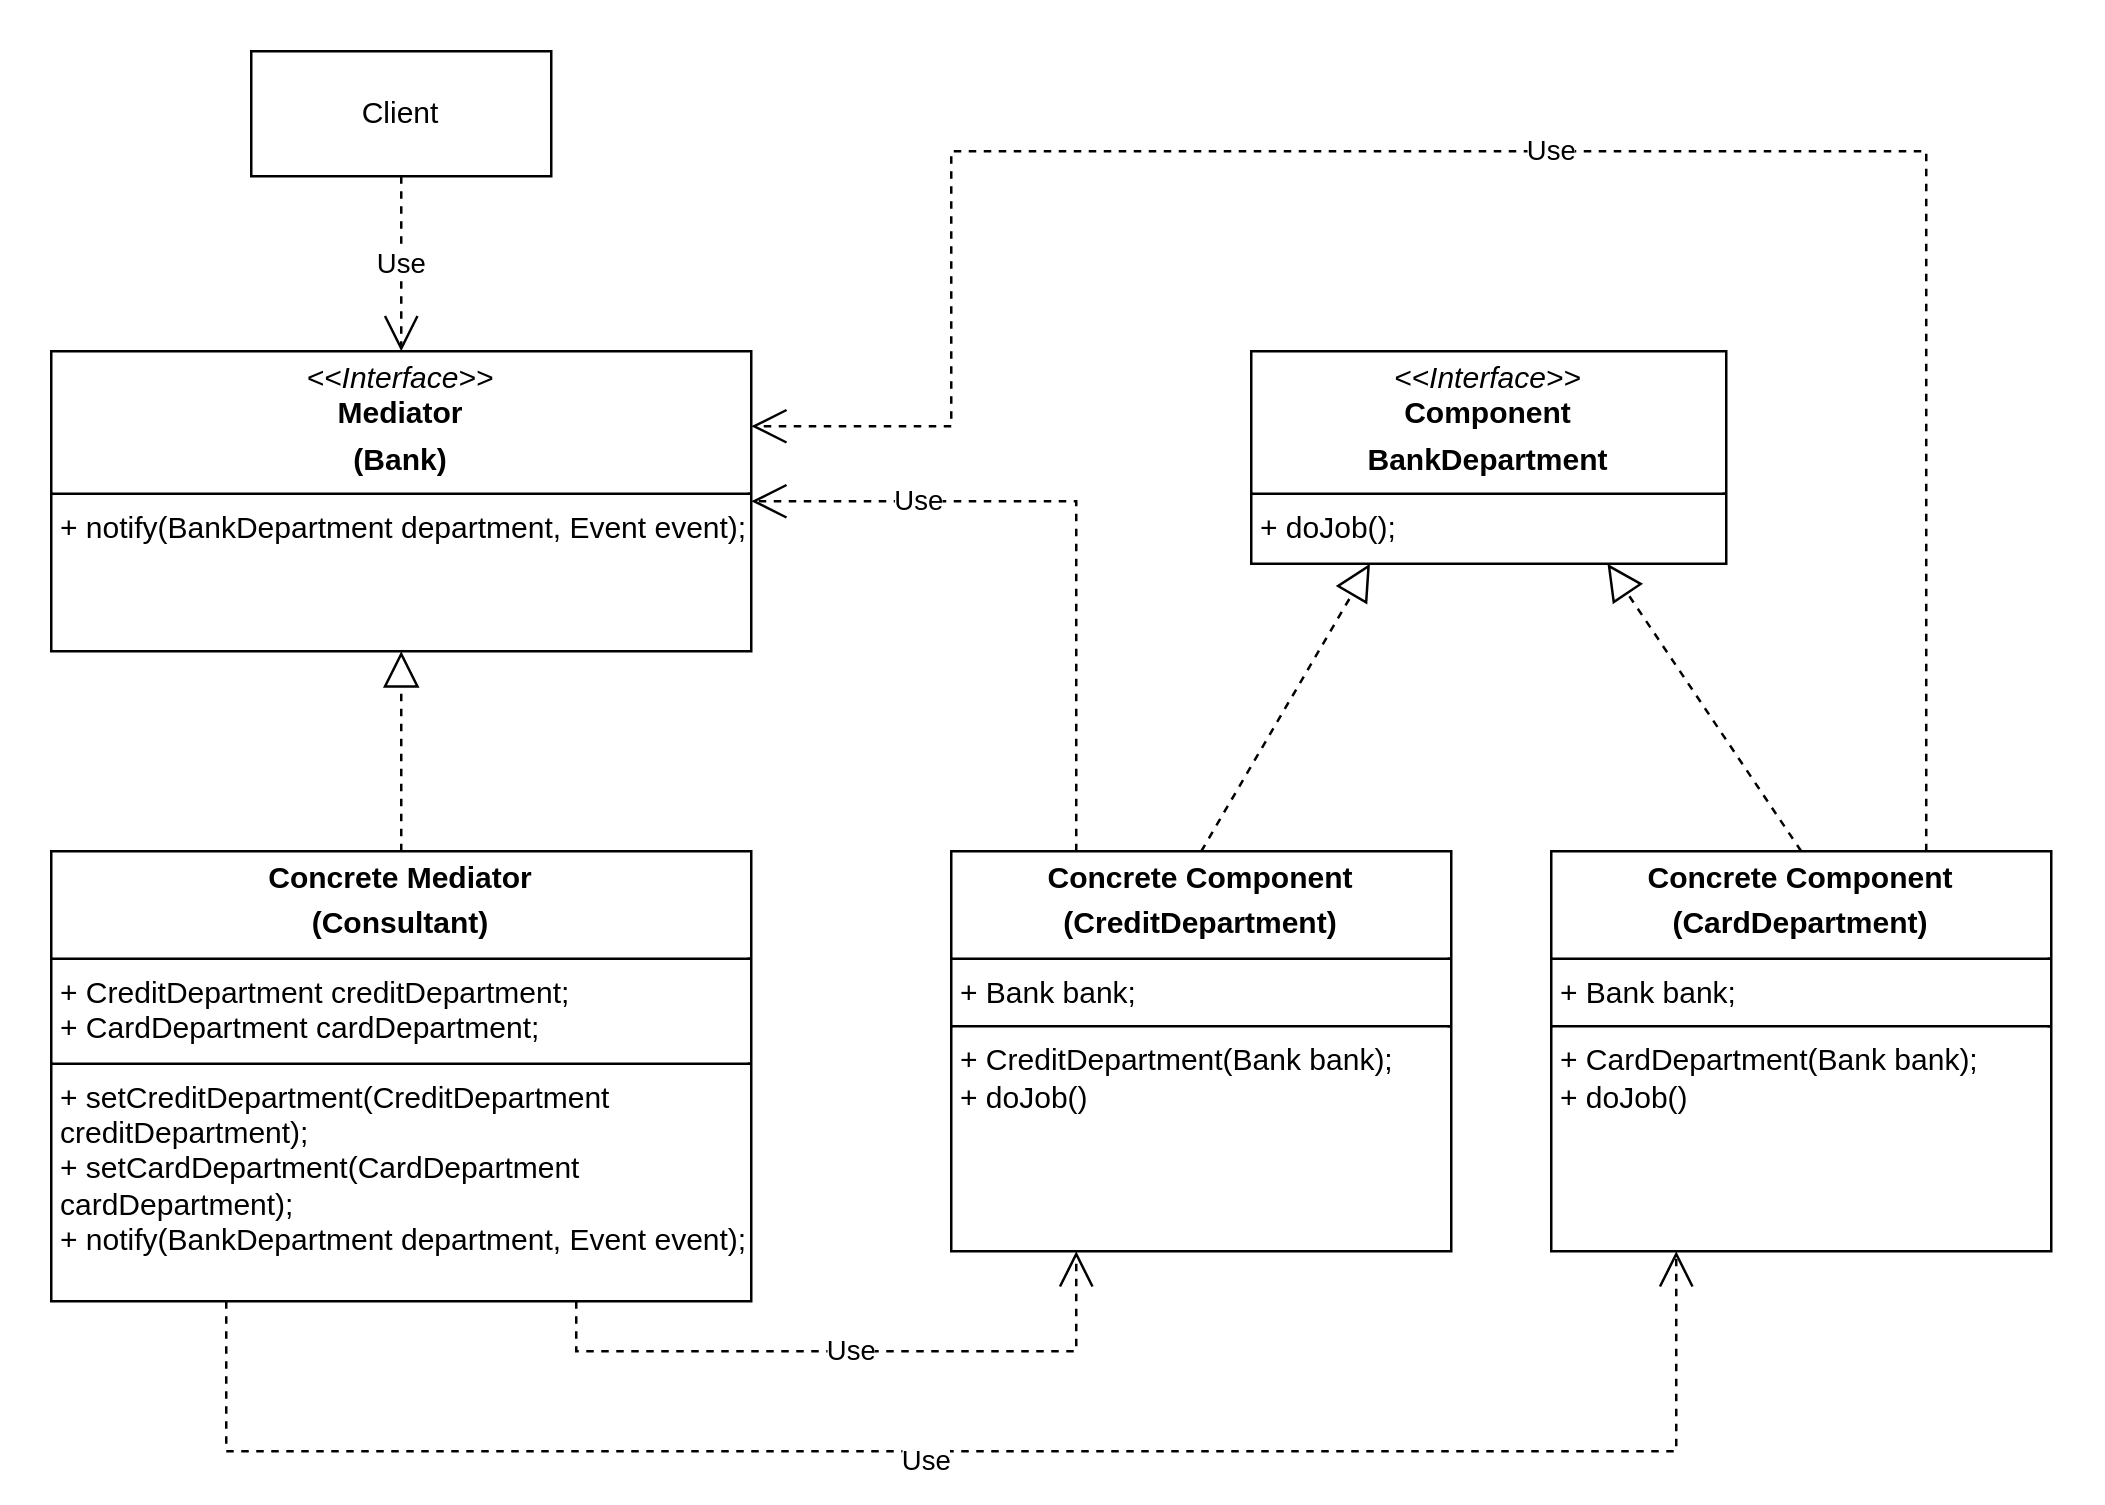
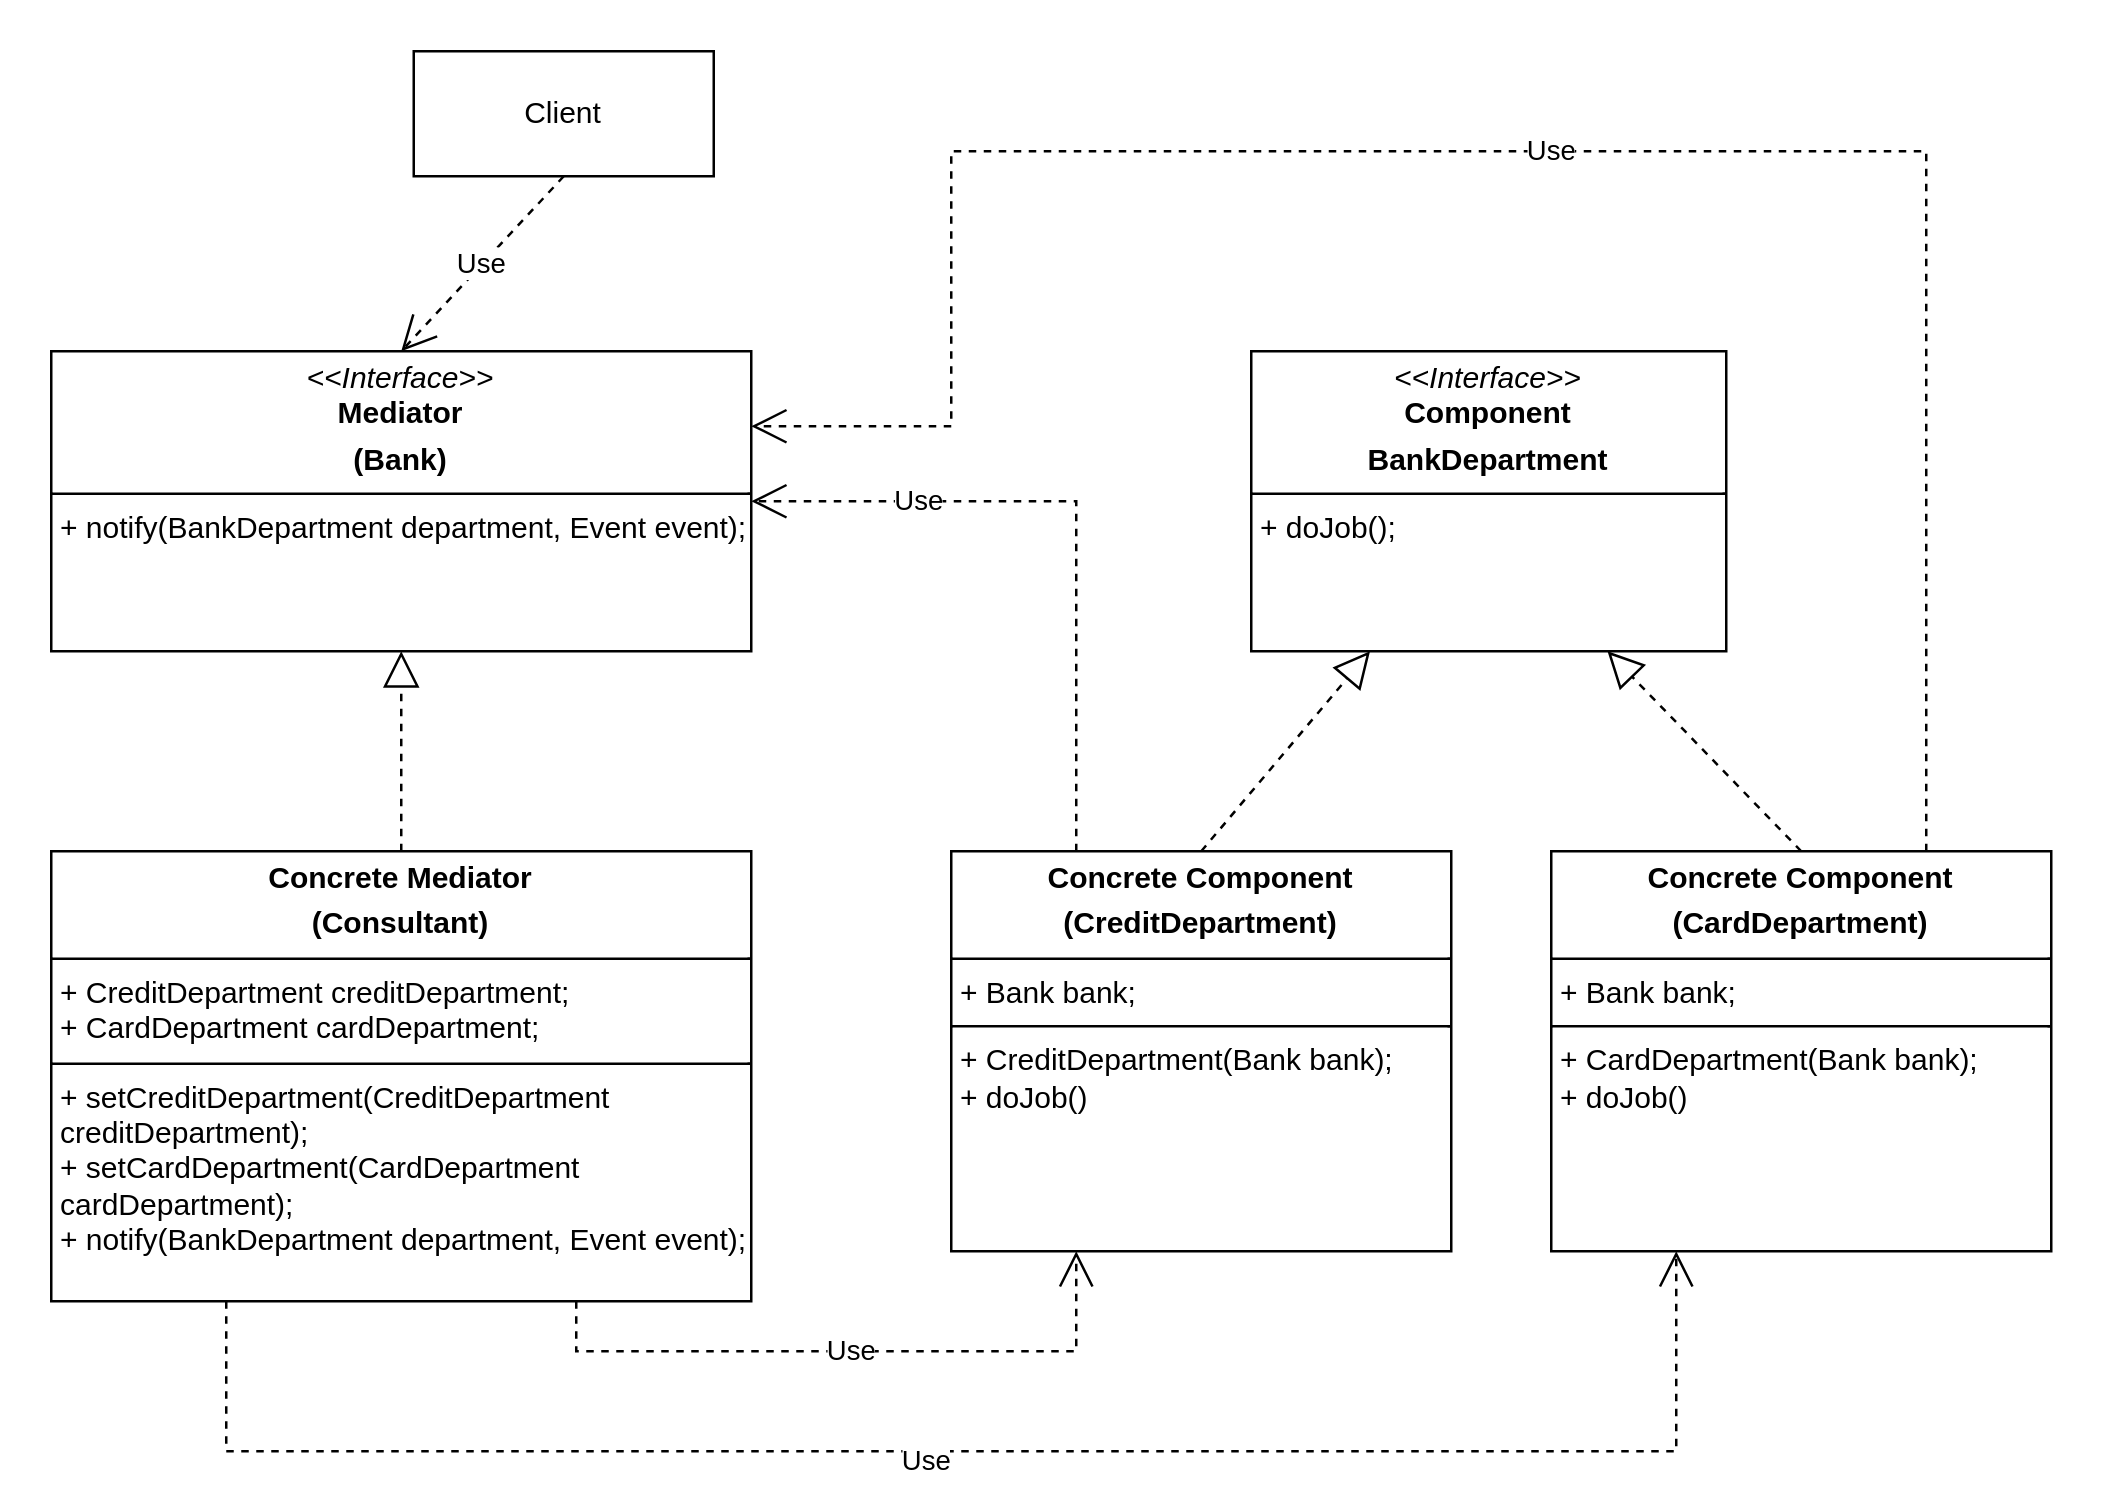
(401, 114) -> (564, 114)
(1489, 458) -> (1489, 501)
